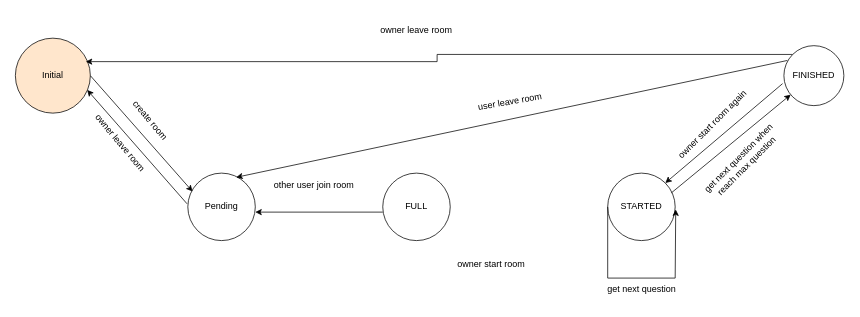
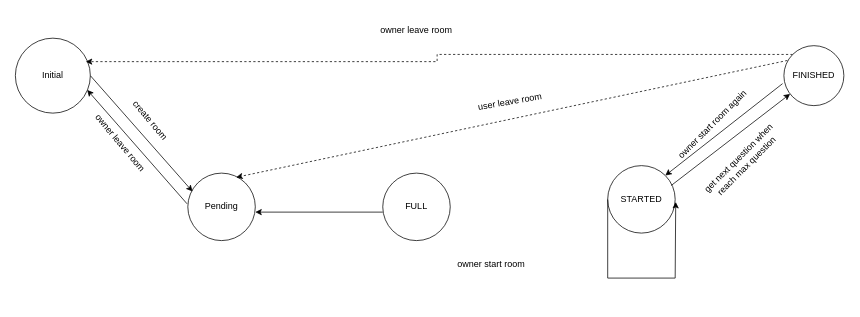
(438, 54) -> (438, 54)
(53, 75) -> (53, 75)
(513, 118) -> (513, 118)
(315, 185) -> none
(642, 207) -> (642, 199)
(642, 289) -> none
